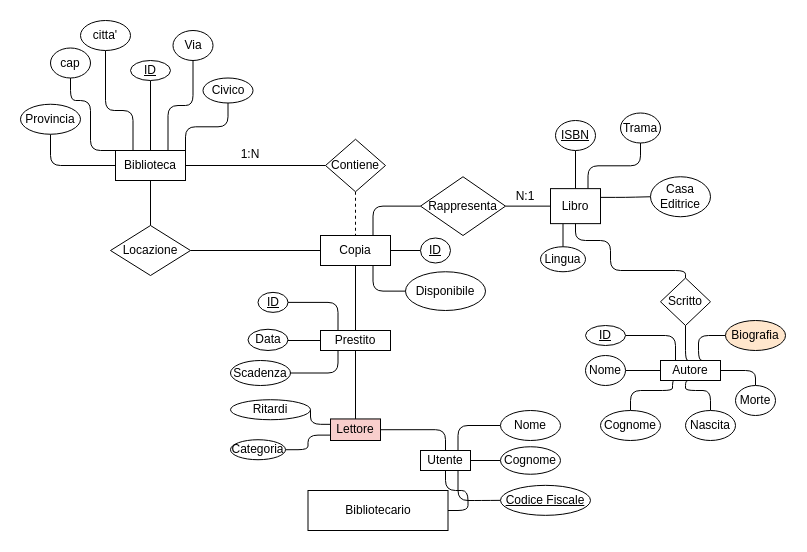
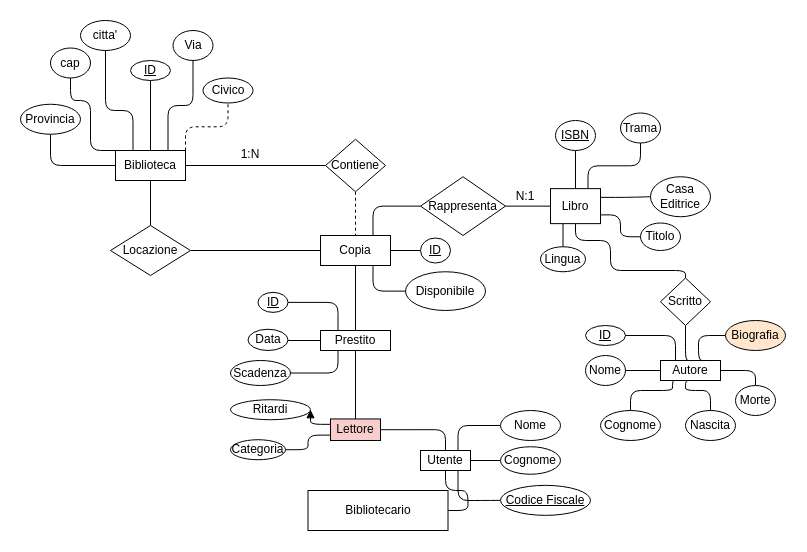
(206, 127) -> (206, 127)
none -> (621, 227)
none -> (661, 237)
(311, 417) -> (311, 422)
